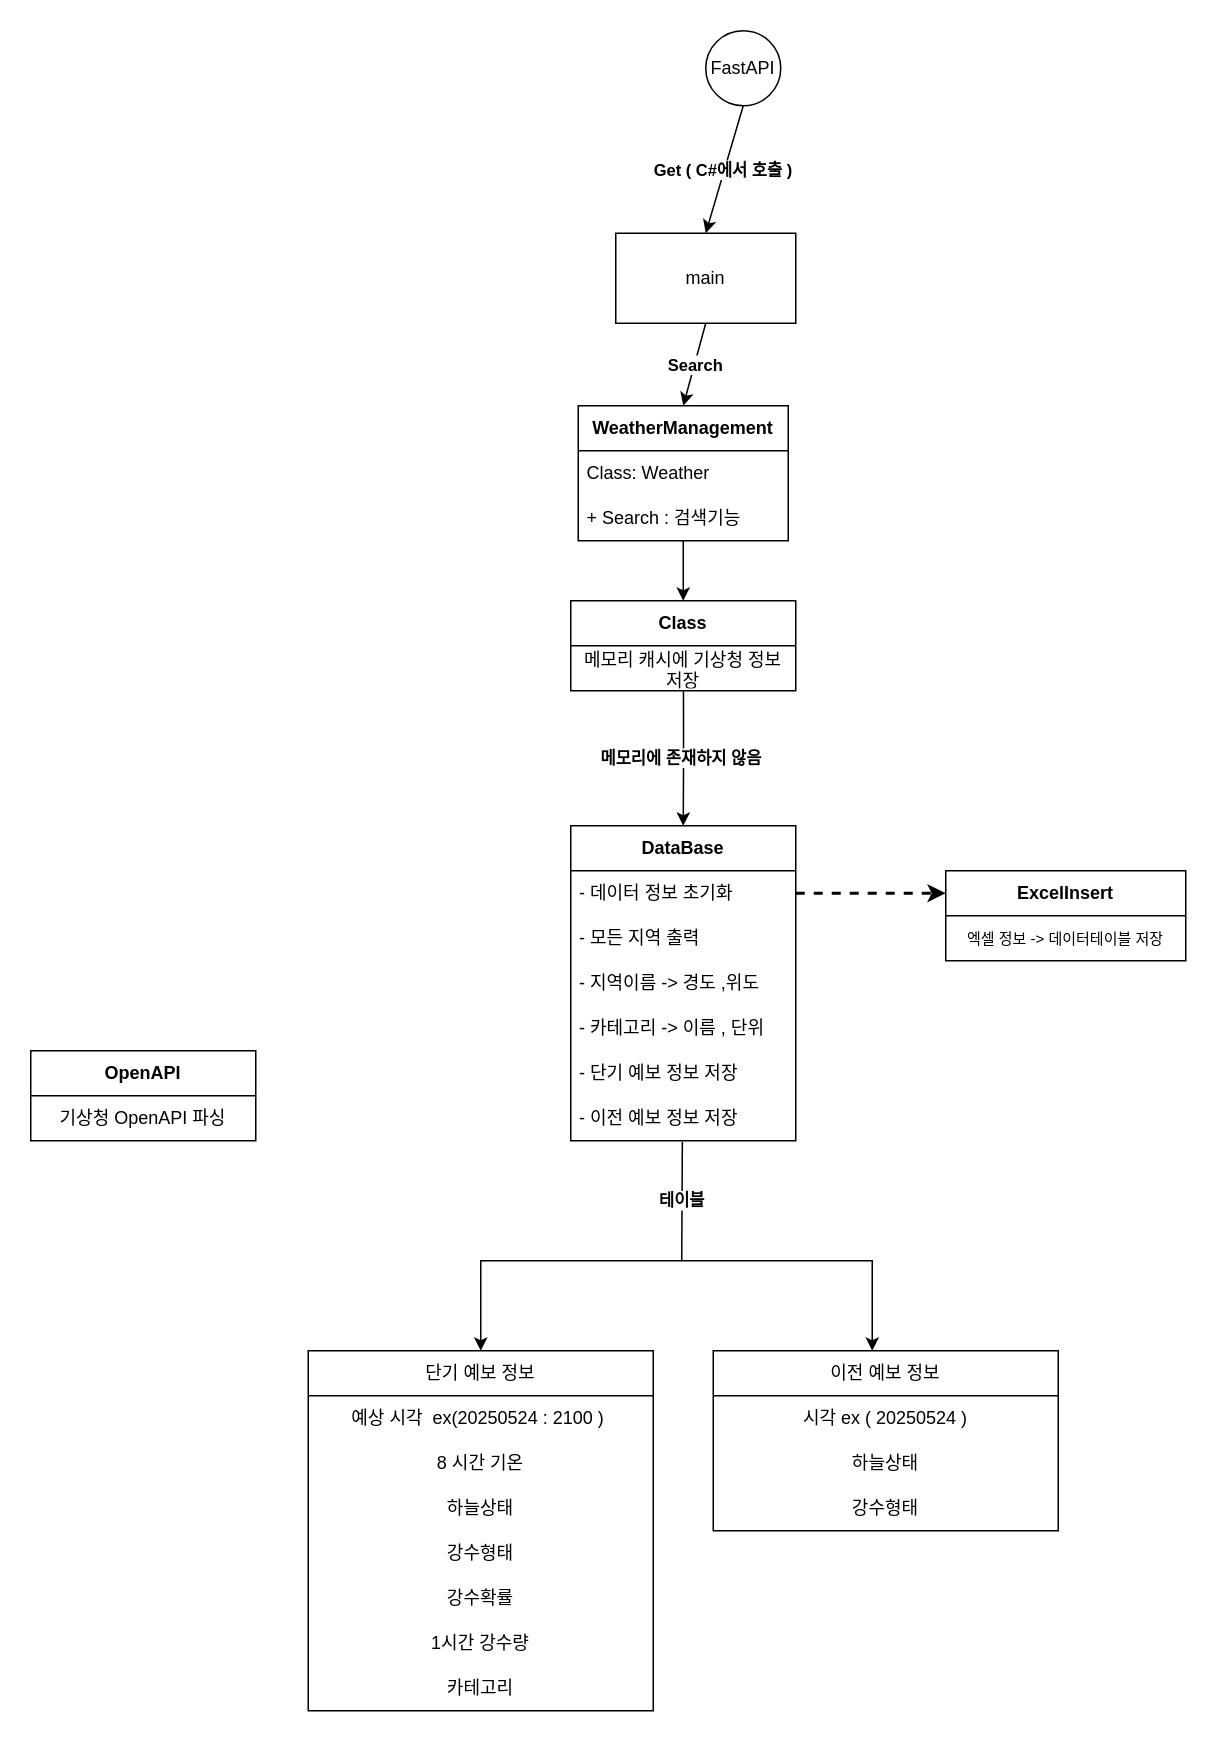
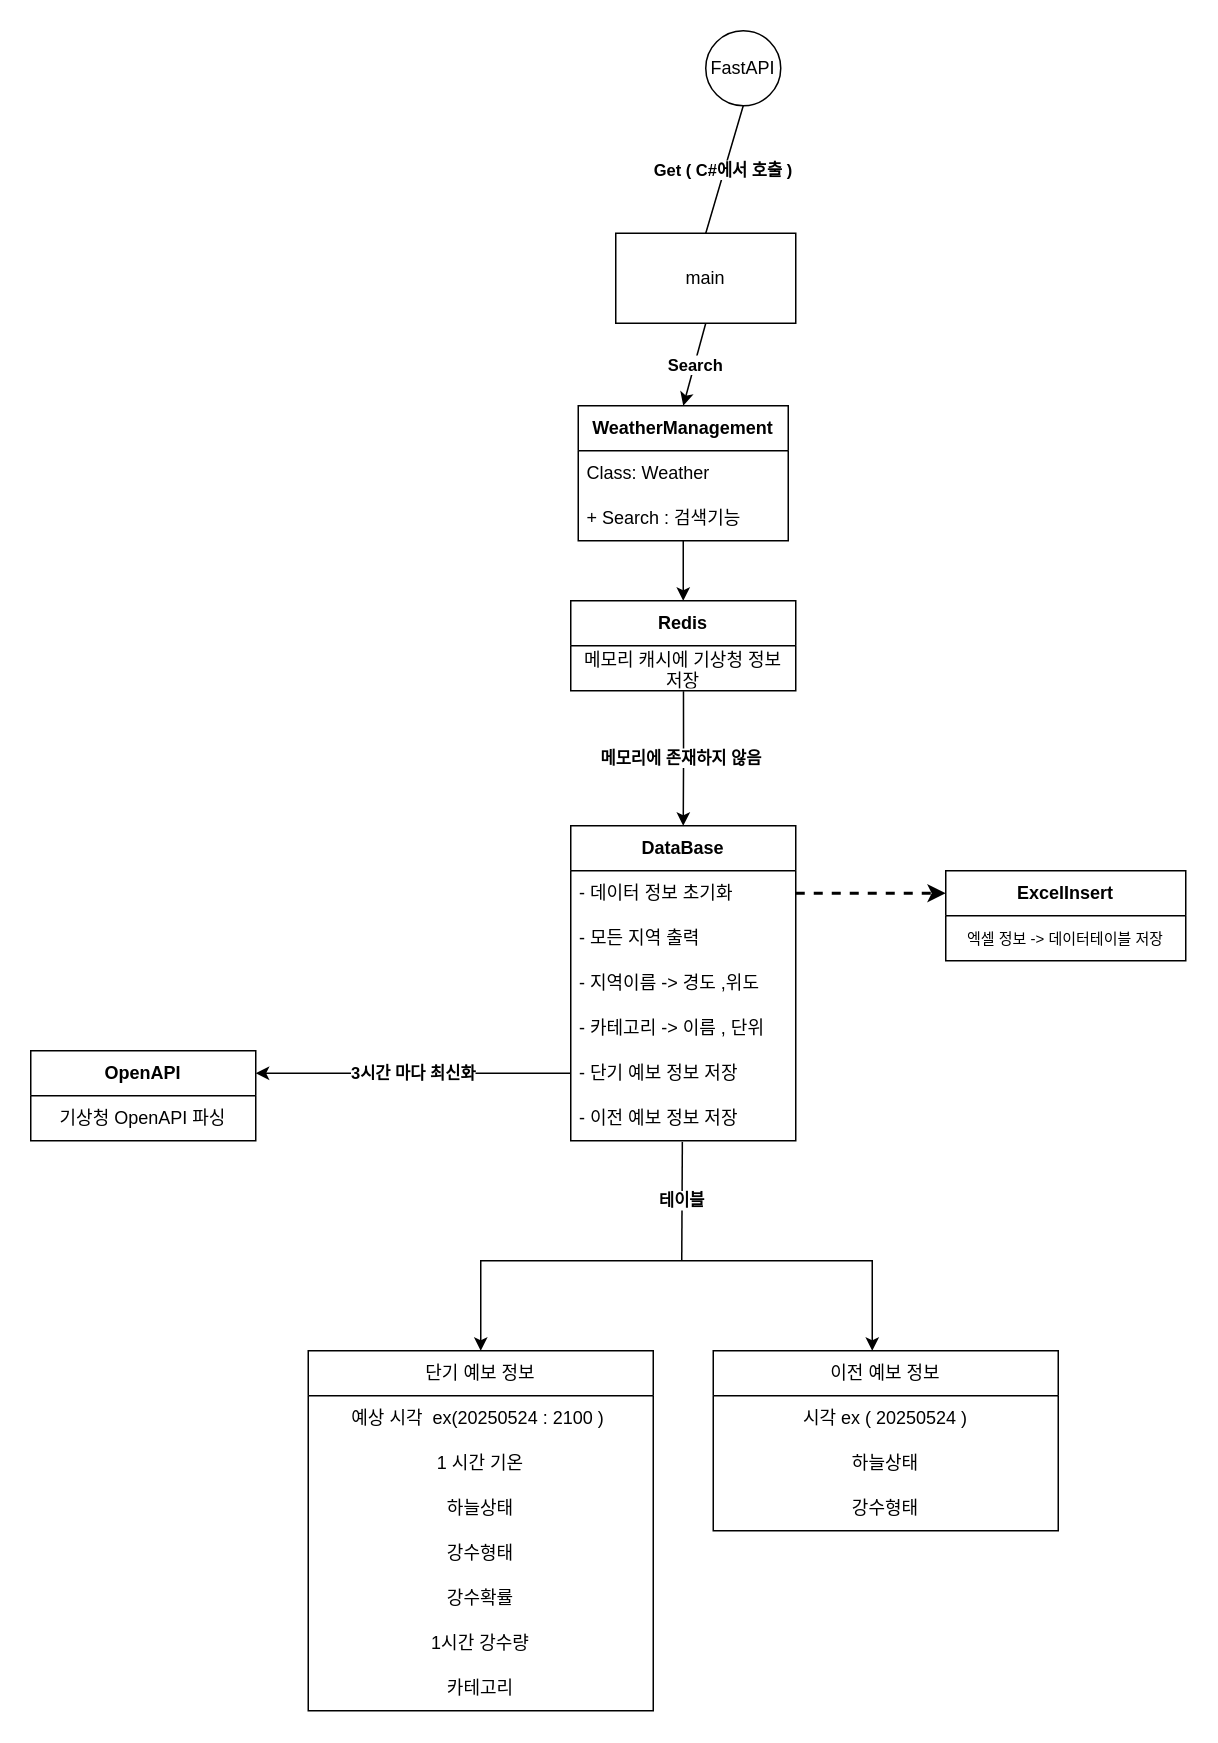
(709, 222) -> (708, 226)
(683, 623) -> (683, 623)
none -> (417, 1073)
(481, 1463) -> (481, 1463)
